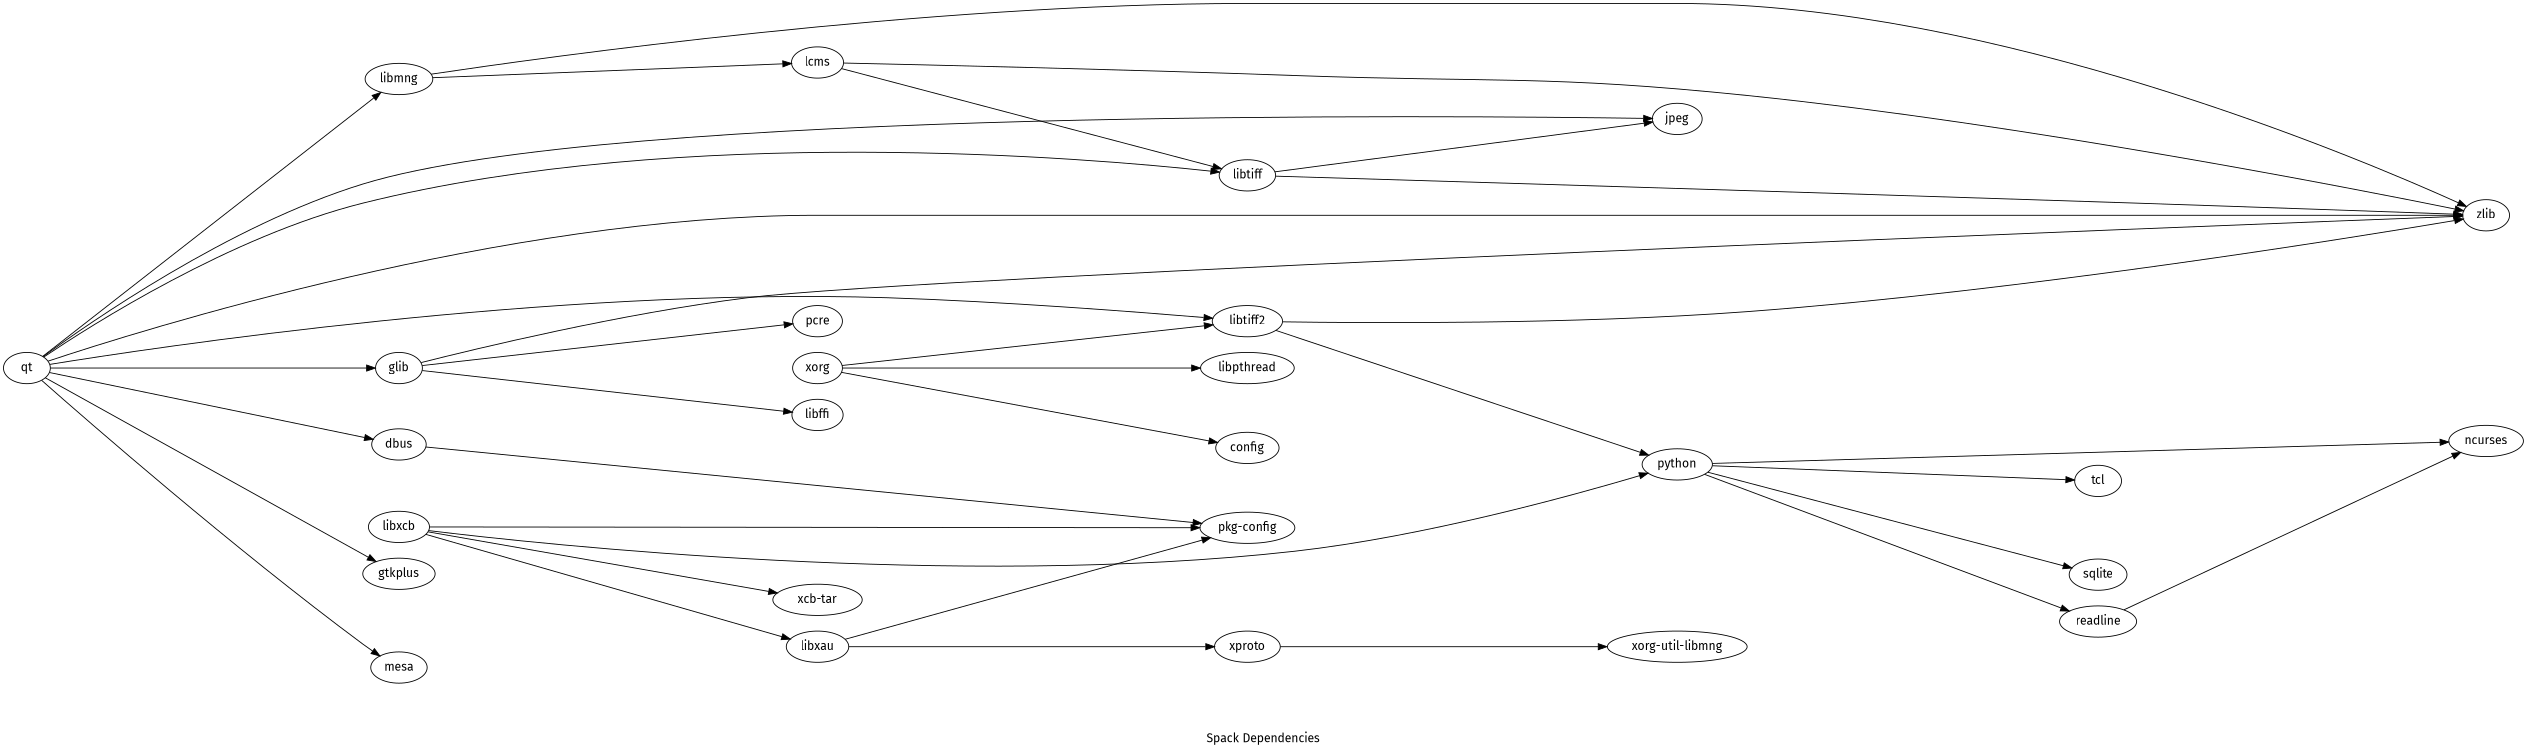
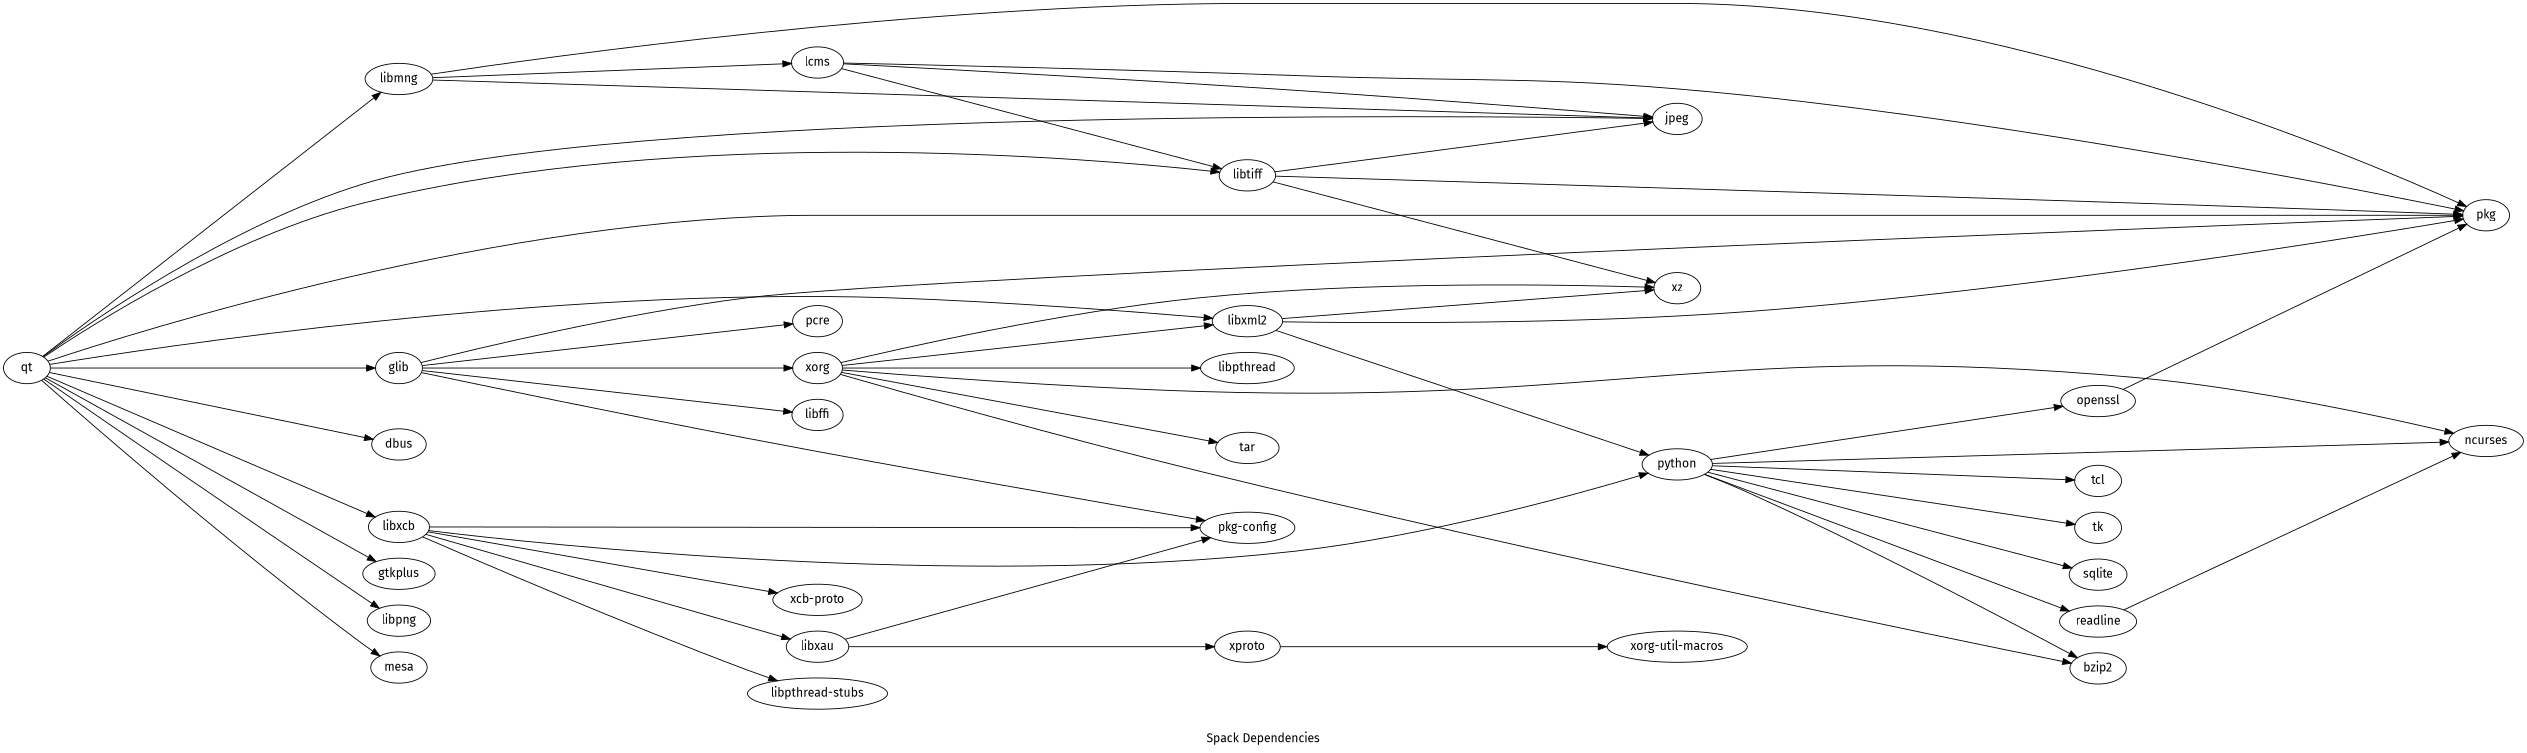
none -> (1244, 87)
none -> (1038, 99)
(2486, 215) -> (2486, 215)
none -> (1677, 288)
(1247, 321) -> (1247, 321)
none -> (603, 368)
none -> (1646, 377)
none -> (2098, 401)
none -> (207, 445)
(1247, 448) -> (1247, 448)
(809, 485) -> (808, 450)
none -> (2098, 528)
(818, 600) -> (818, 600)
none -> (399, 621)
(1677, 647) -> (1677, 647)
none -> (2098, 668)
none -> (818, 694)
